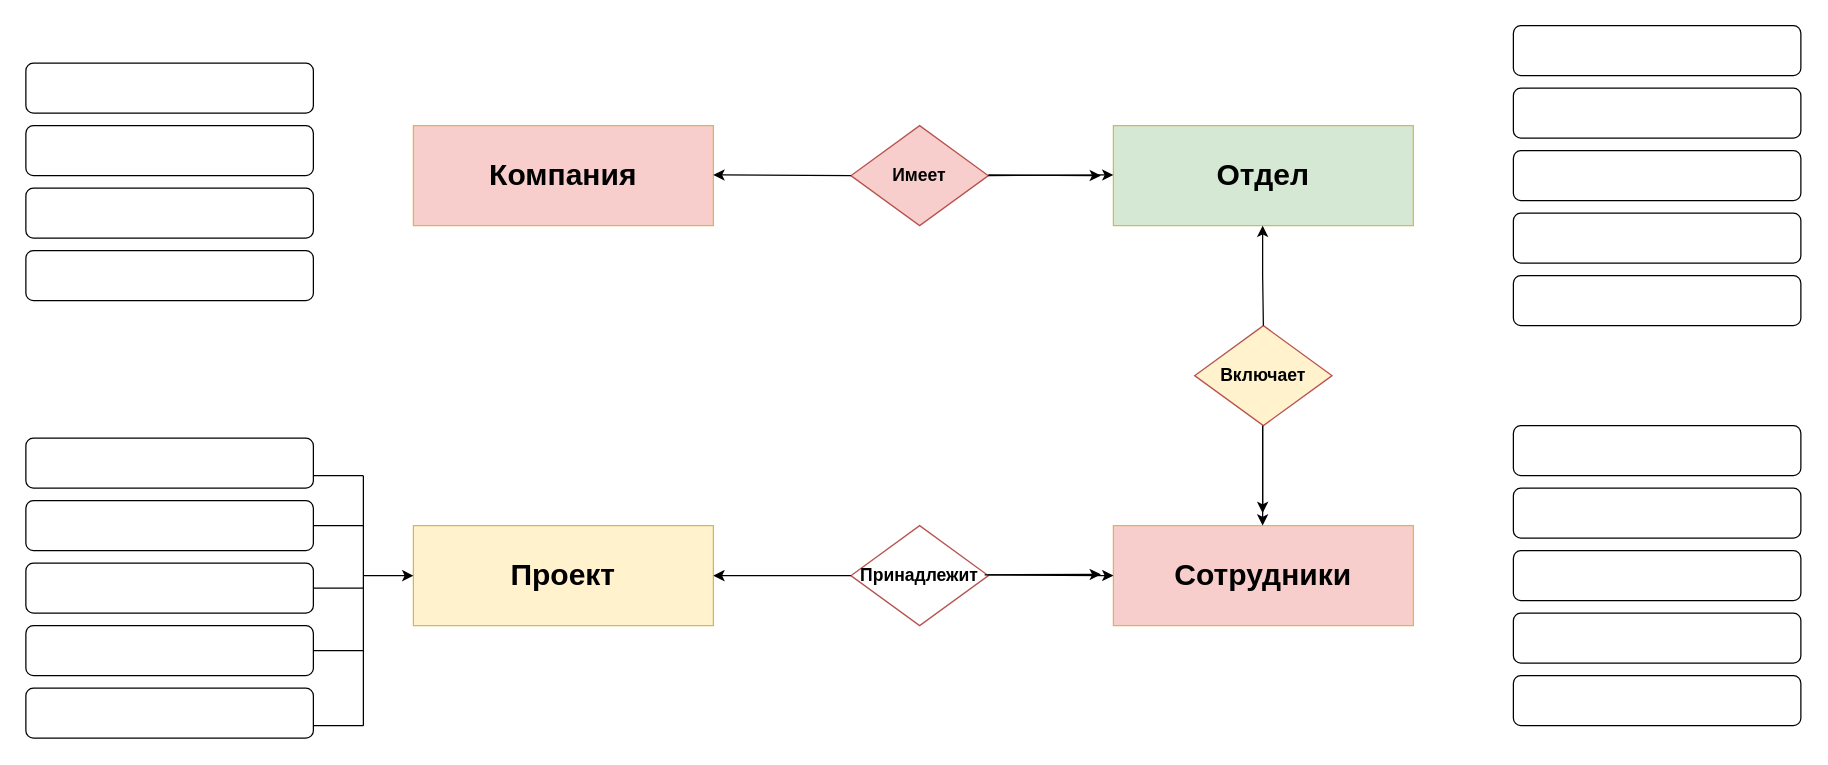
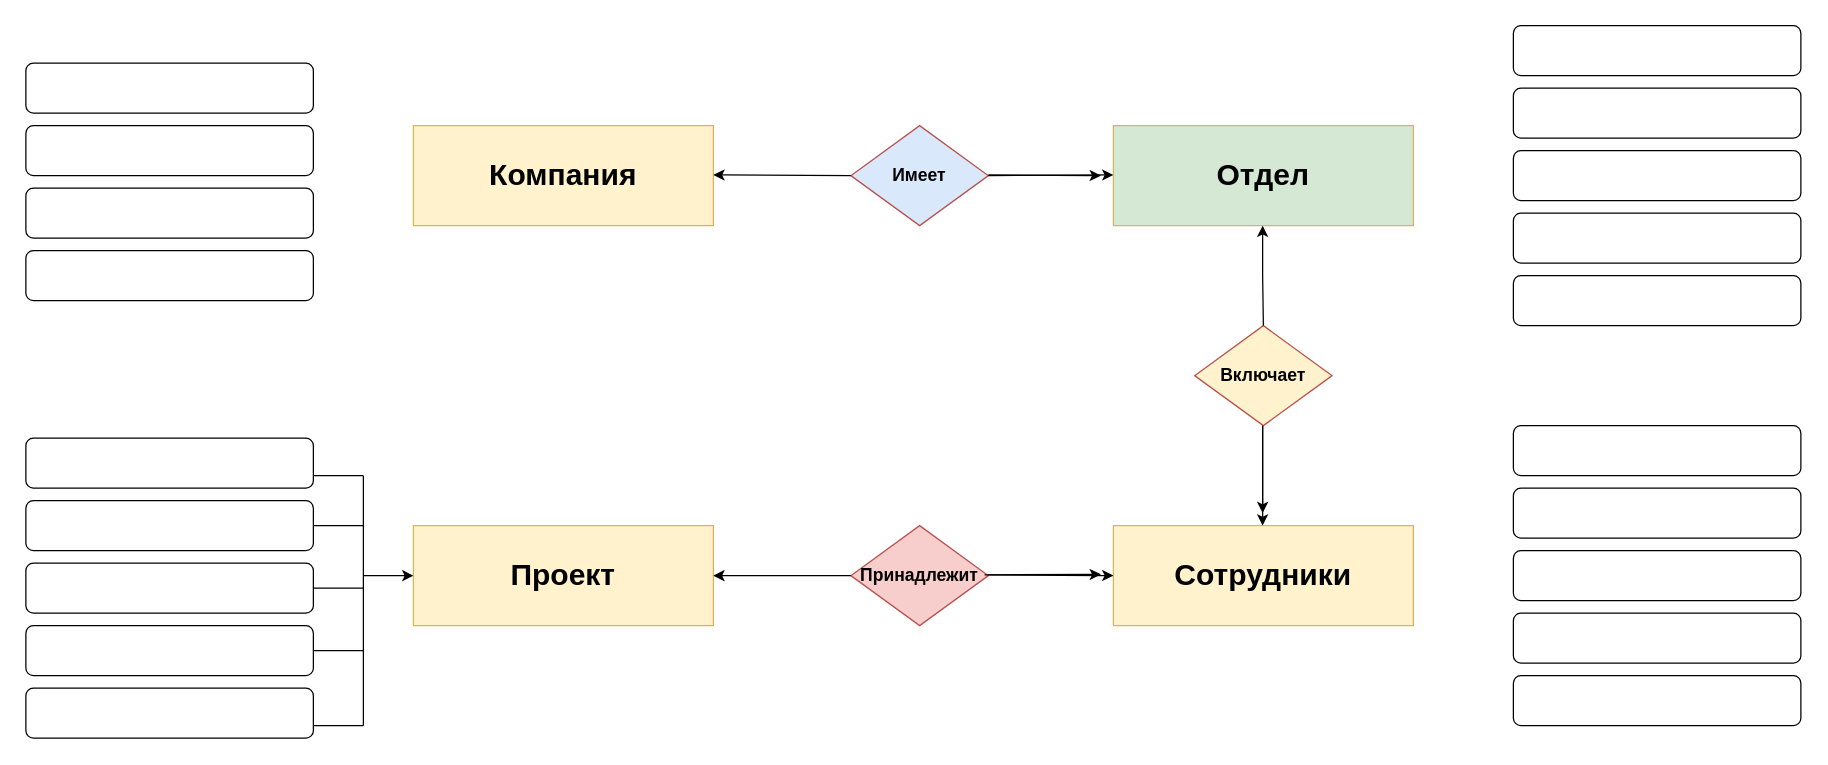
(563, 176) -> (563, 176)
(919, 176) -> (919, 176)
(919, 576) -> (919, 576)
(1263, 576) -> (1263, 576)
